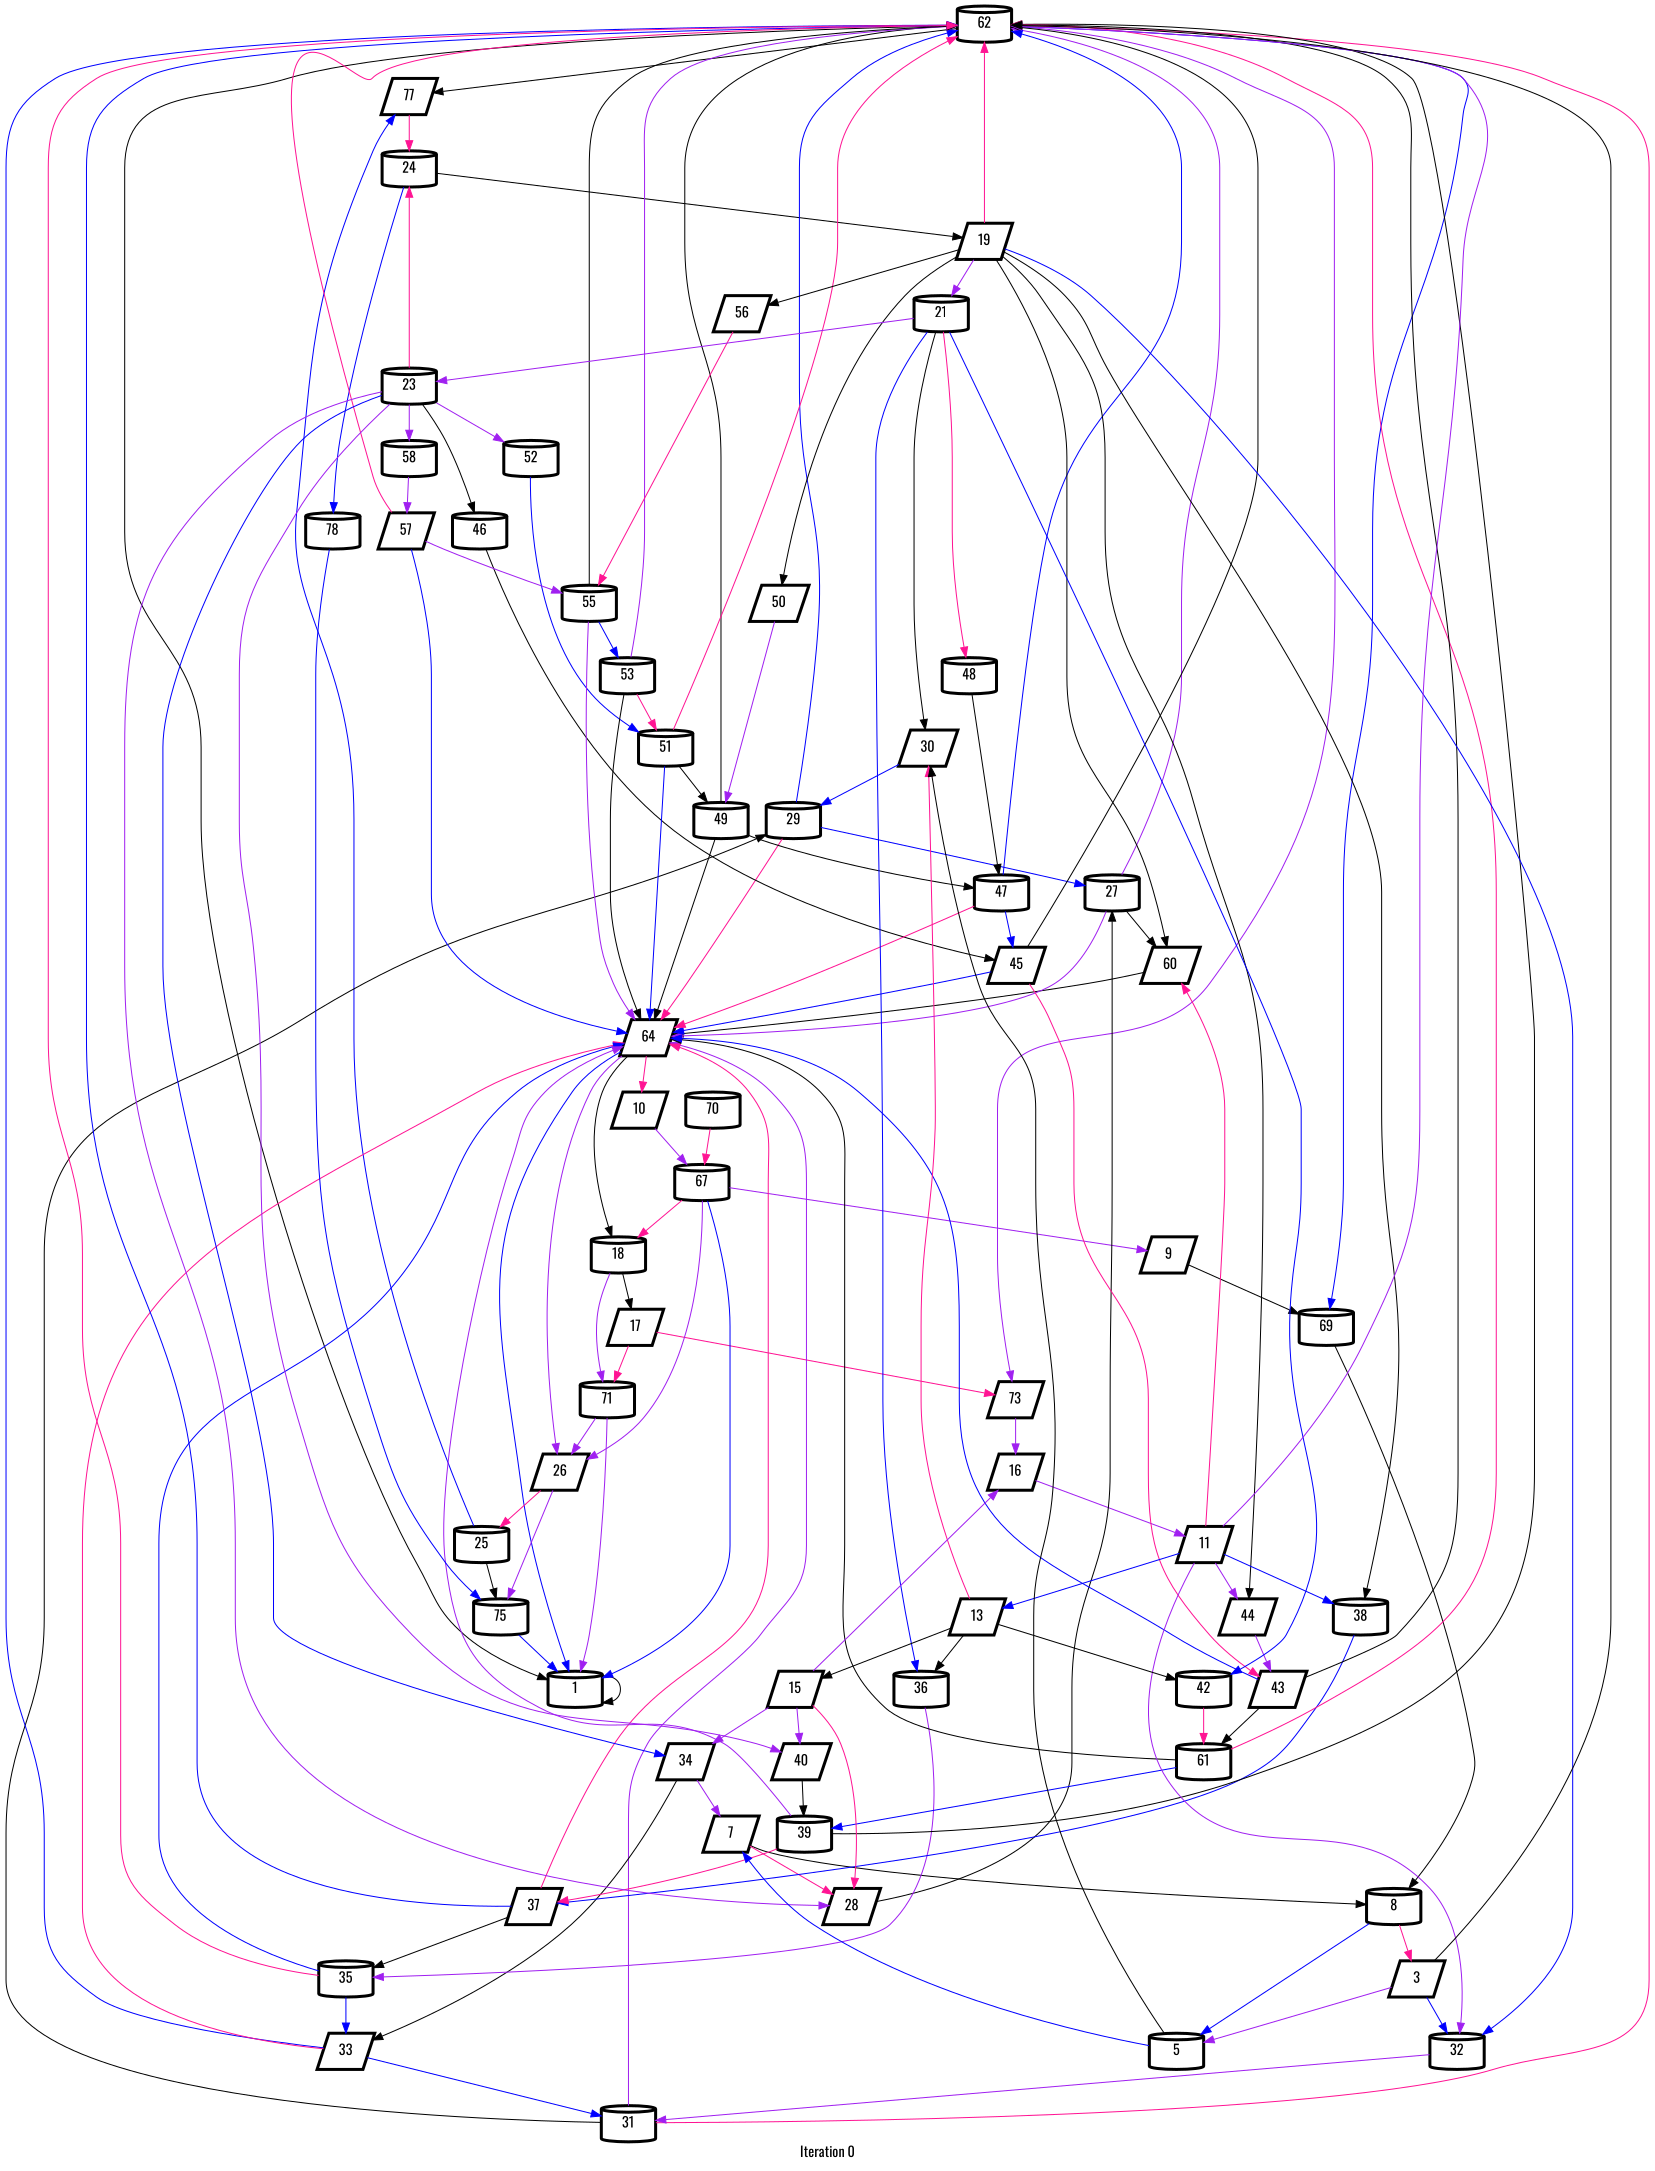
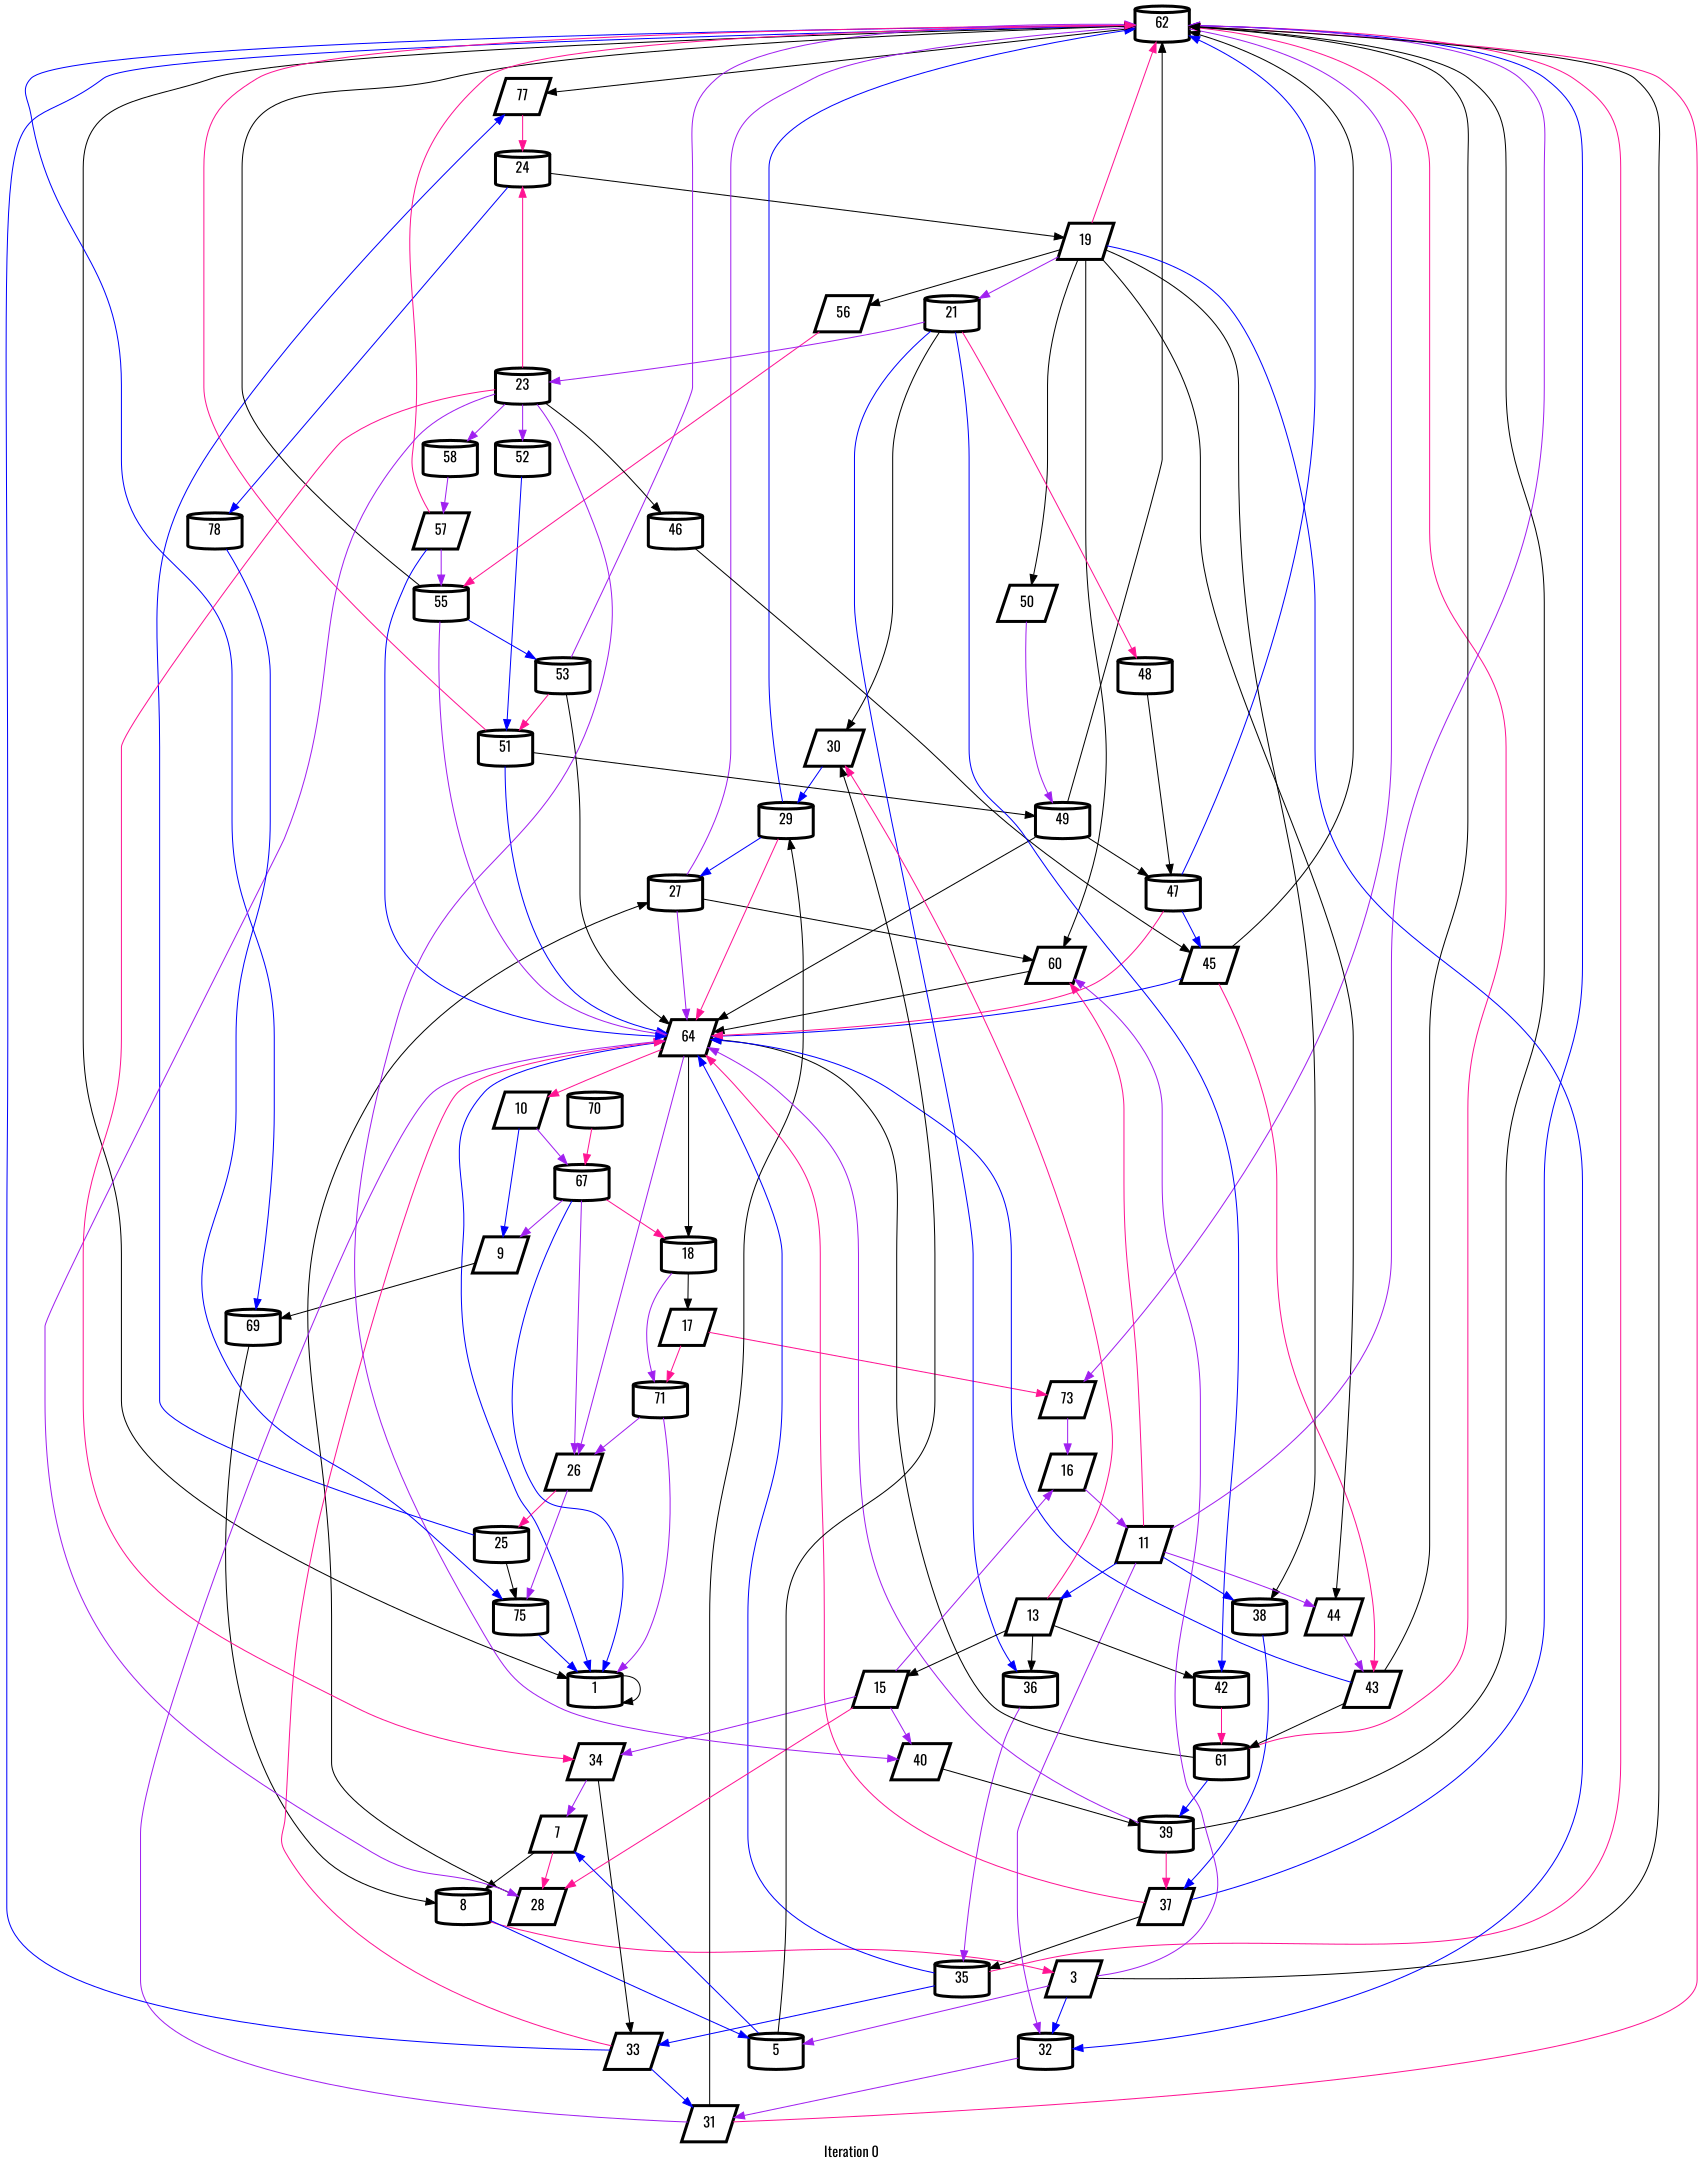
(198, 1173) -> (107, 1132)
none -> (512, 1177)
none -> (1197, 1533)
(628, 2124) -> (710, 2124)
